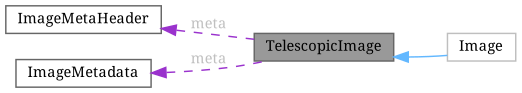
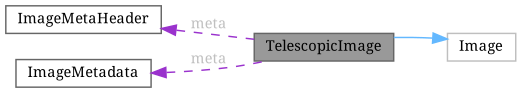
(428, 57) -> (413, 37)
